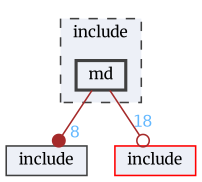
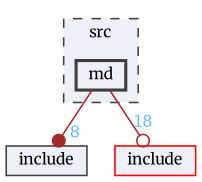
(101, 33) -> (101, 33)
